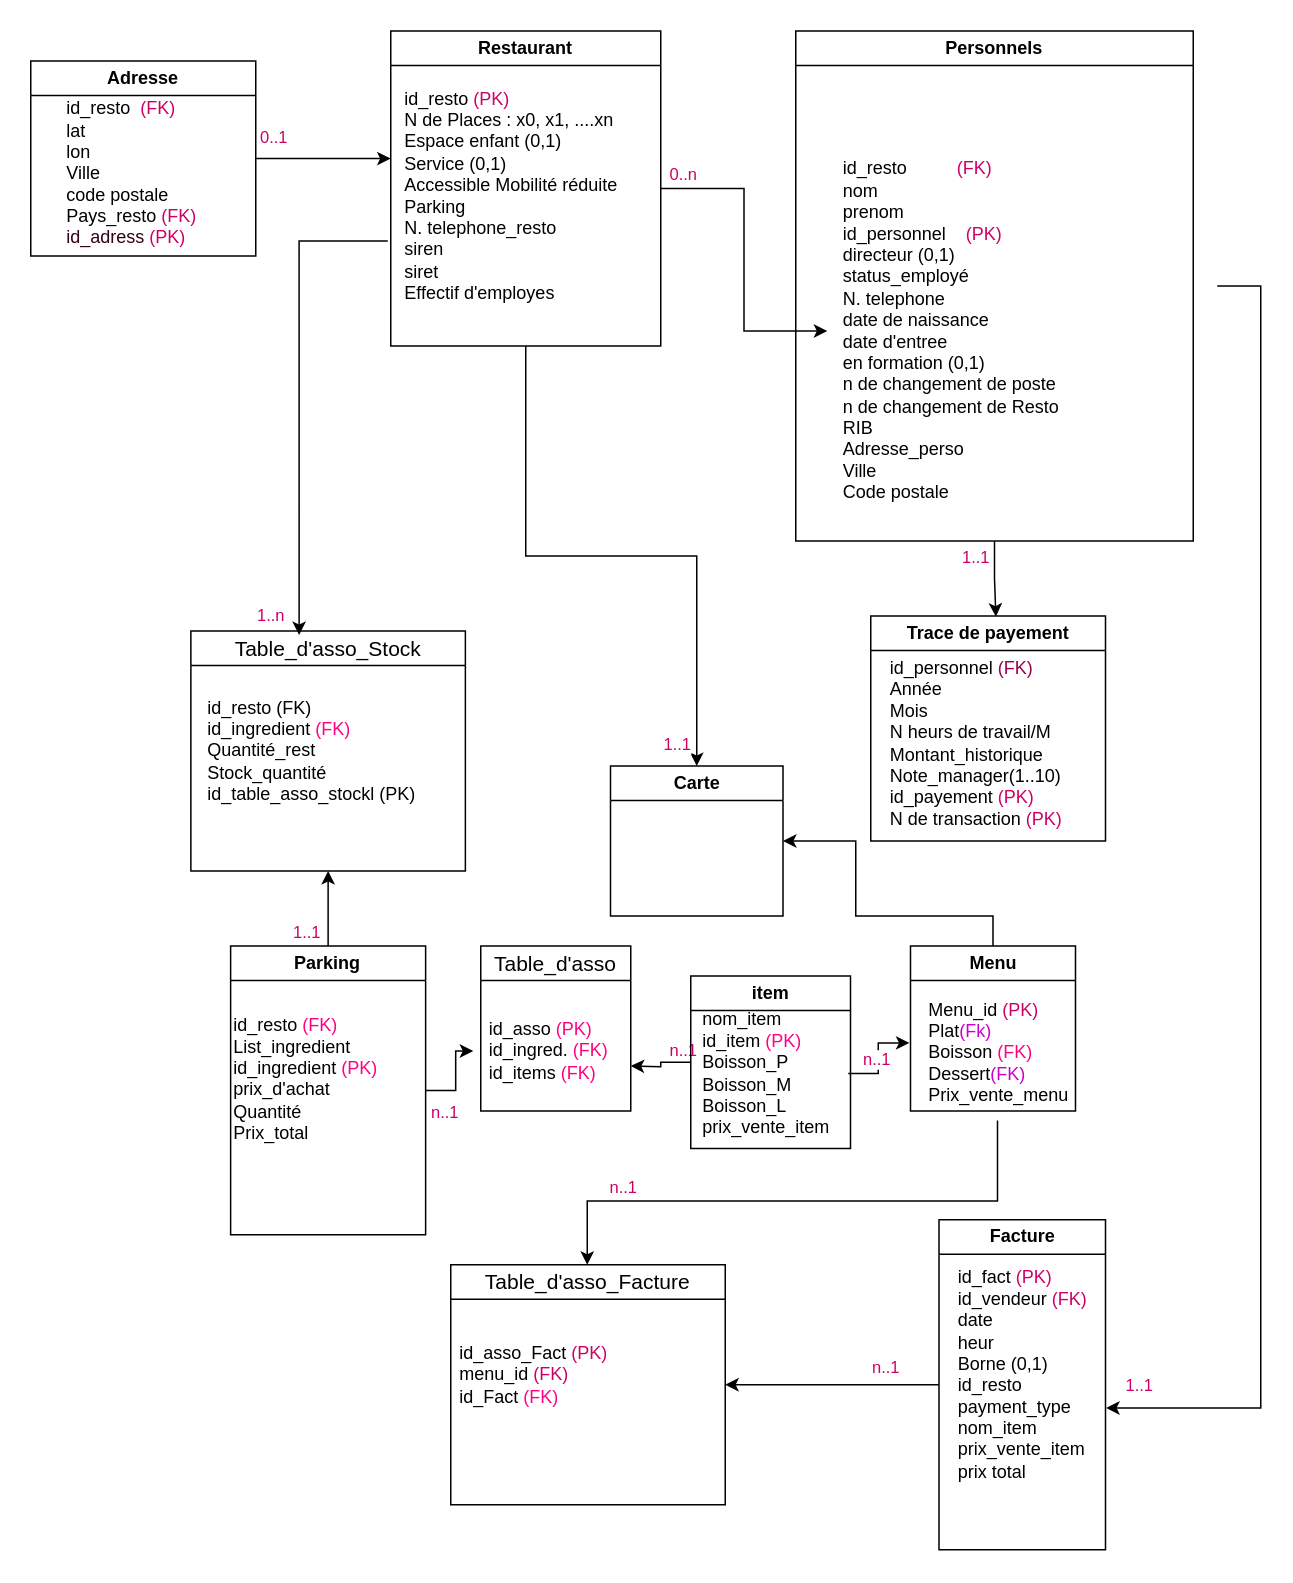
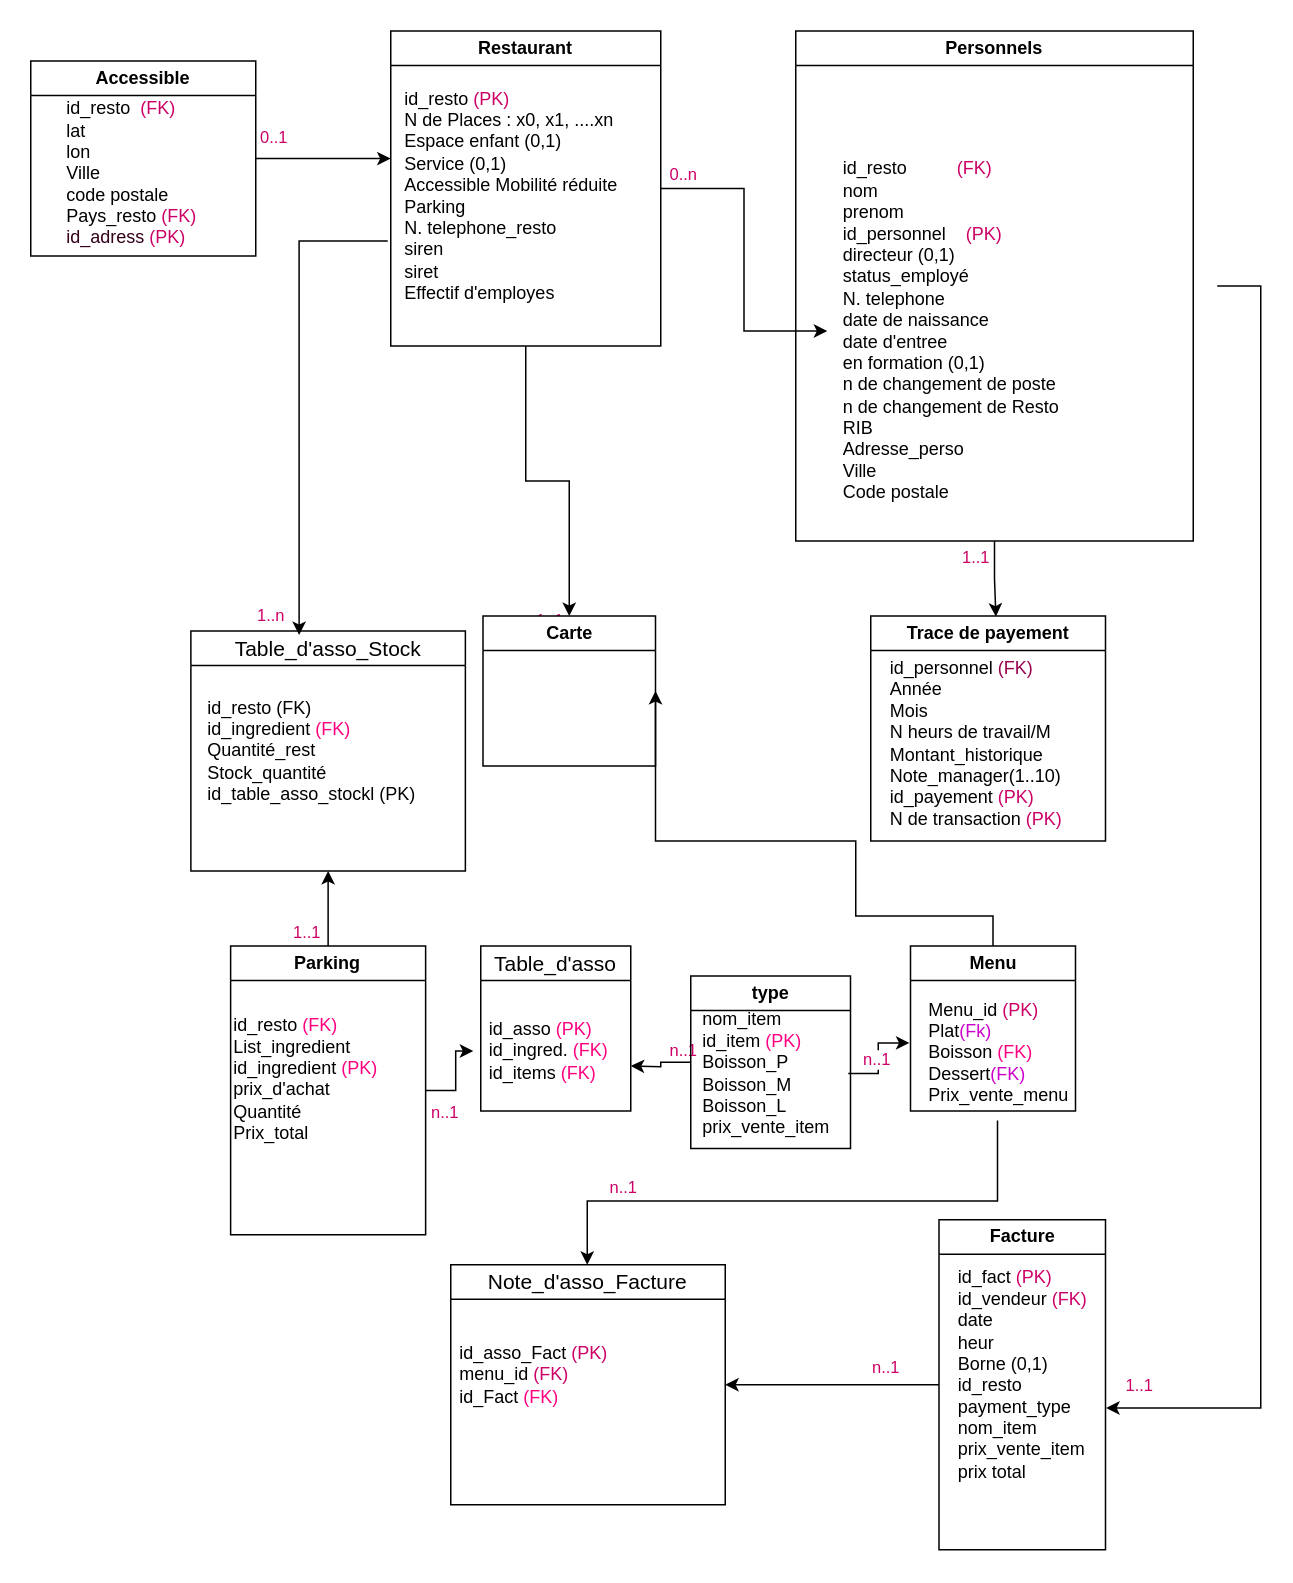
(143, 79) -> (143, 79)
(697, 841) -> (569, 691)
(771, 994) -> (771, 994)
(588, 1282) -> (588, 1282)
